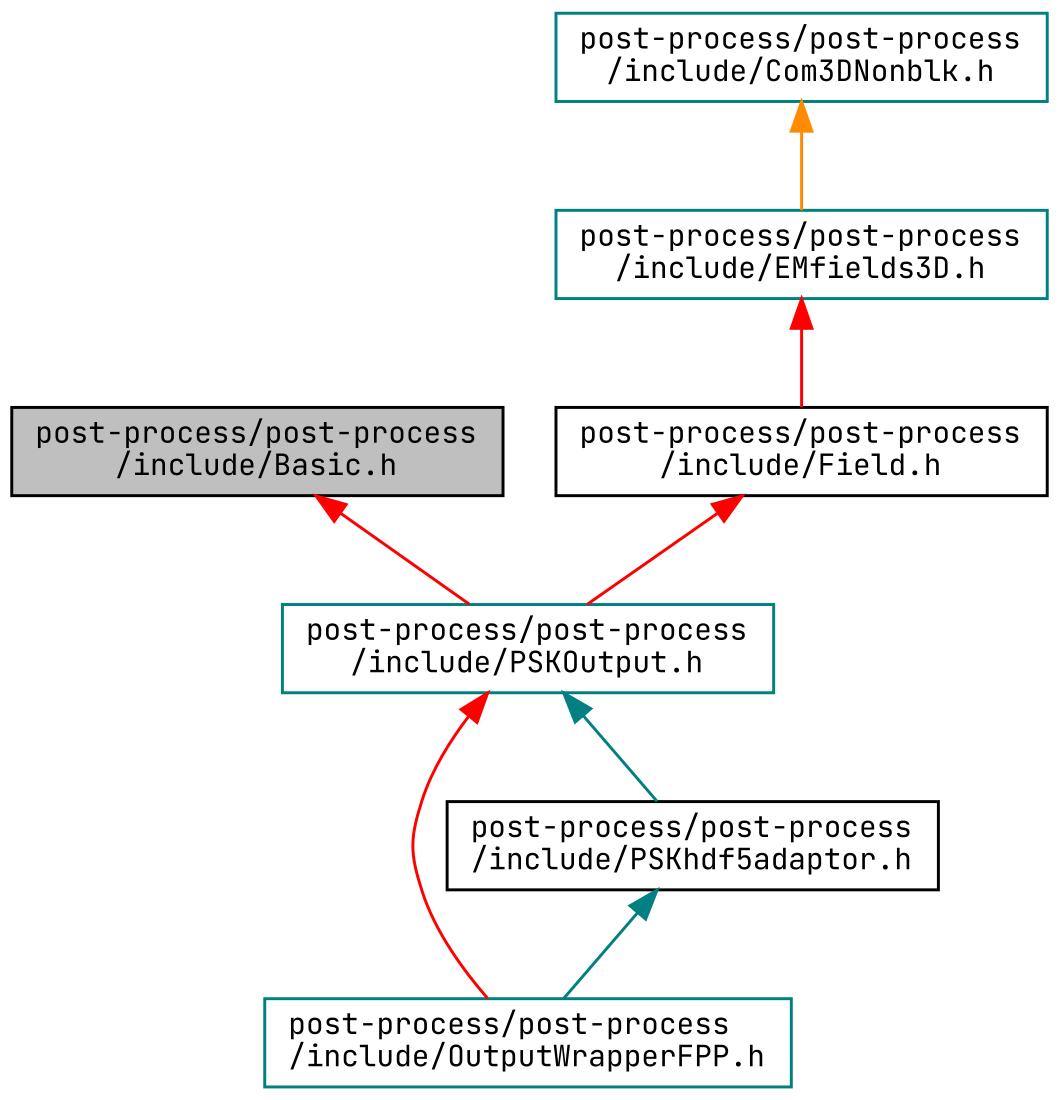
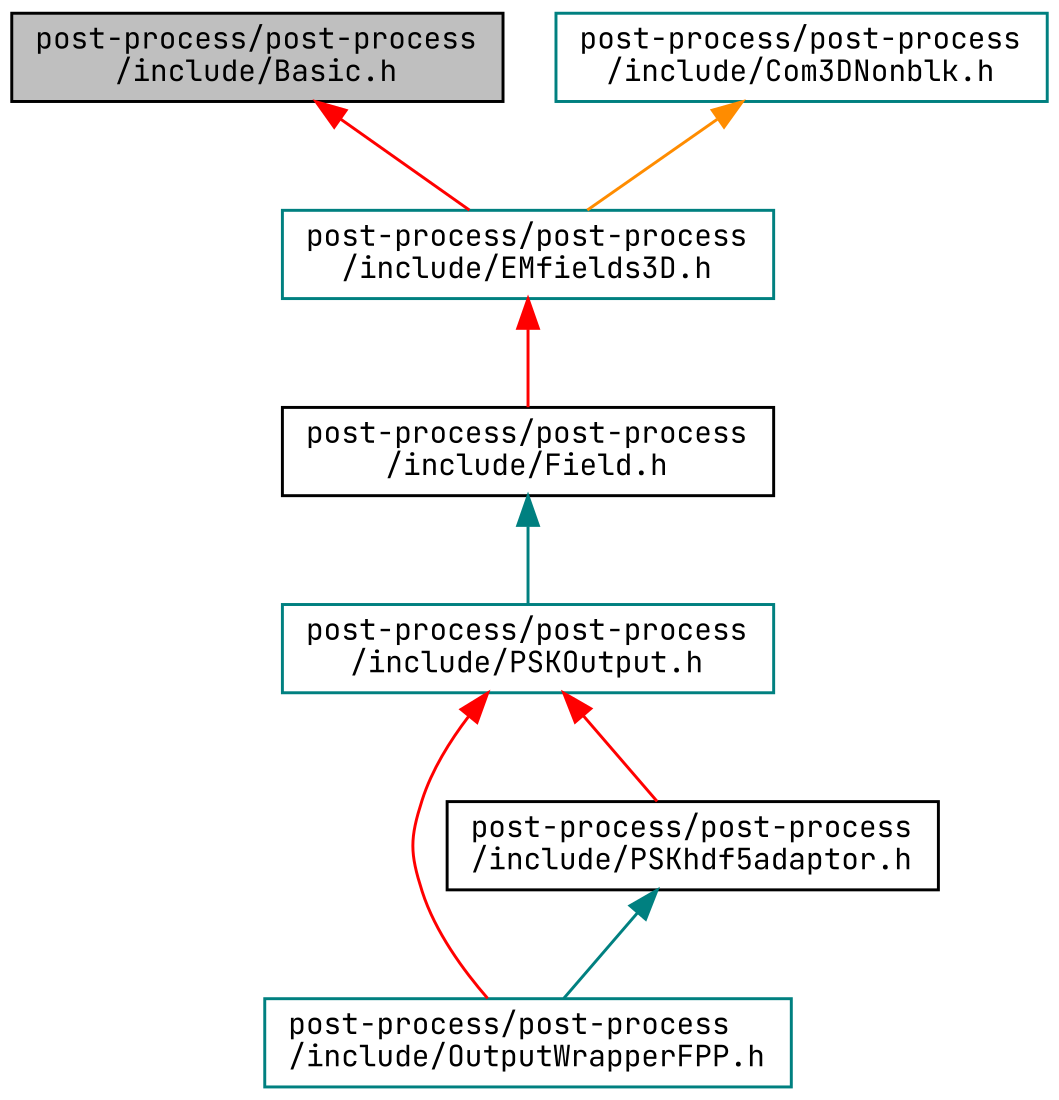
(405, 559) -> (405, 165)
(652, 559) -> (528, 565)
(620, 758) -> (620, 758)
